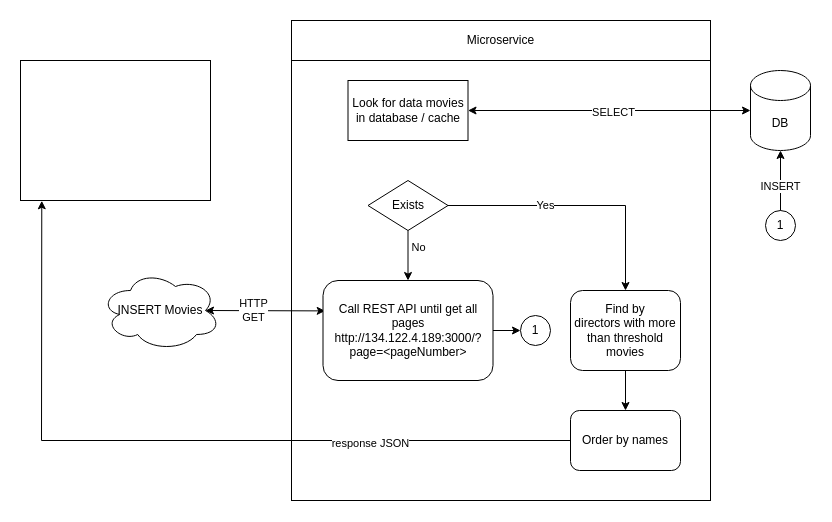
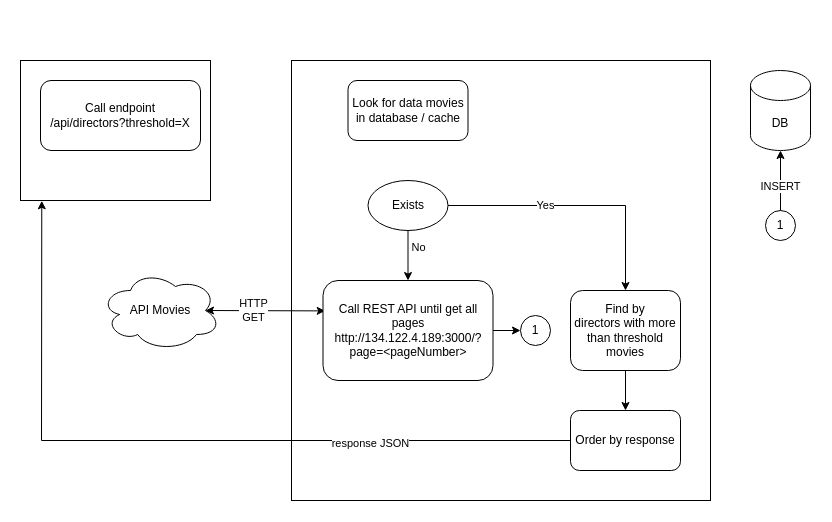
(501, 41) -> none
(408, 111) -> (408, 111)
(609, 111) -> none
none -> (121, 116)
(408, 206) -> (408, 206)
(161, 311) -> (161, 311)
(626, 441) -> (626, 441)
